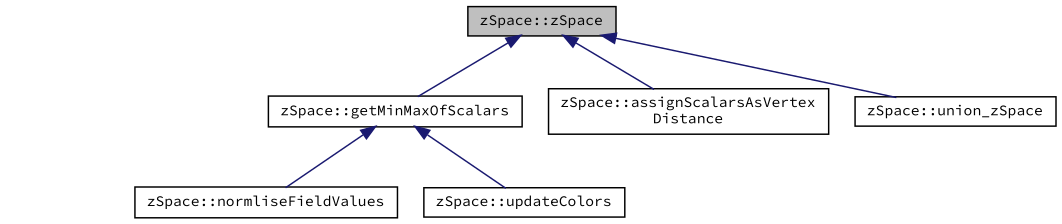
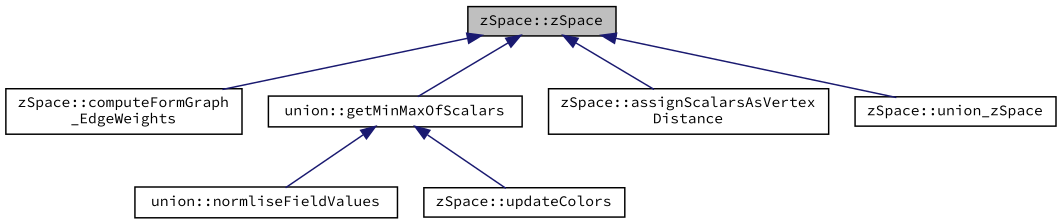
none -> (124, 111)
(395, 111) -> (395, 111)
(266, 202) -> (266, 202)
